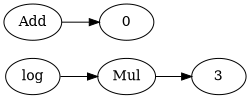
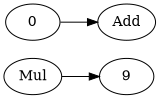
(75, 22) -> (74, 22)
(33, 77) -> none
(219, 77) -> (127, 77)
